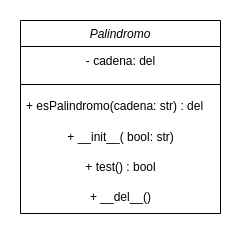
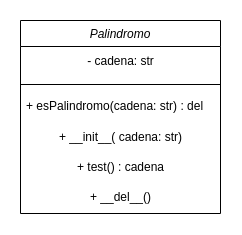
(121, 62) -> (121, 62)
(121, 138) -> (121, 138)
(121, 168) -> (121, 168)
